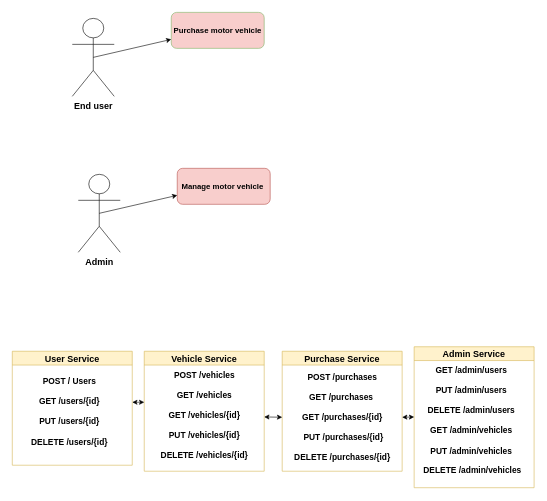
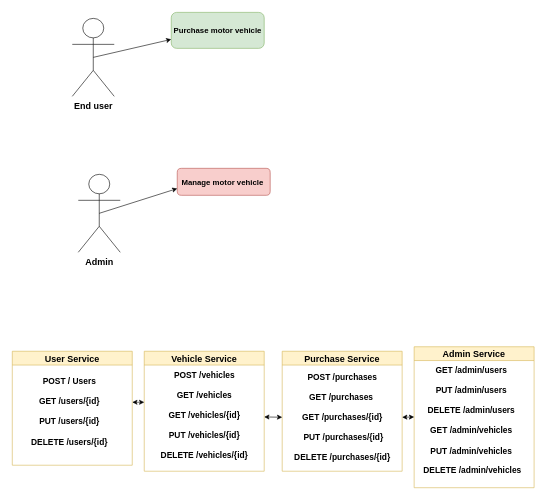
(218, 30) -> (218, 30)
(224, 186) -> (224, 182)
